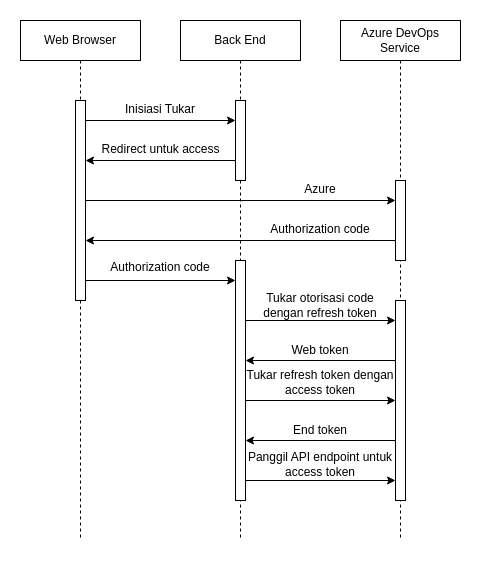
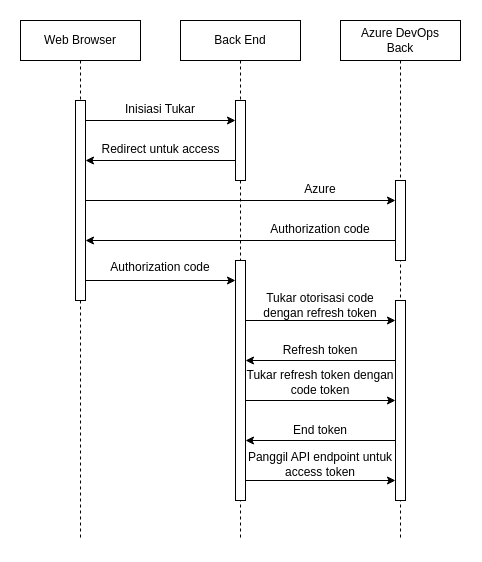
(401, 41) -> (401, 41)
(321, 351) -> (321, 351)
(321, 383) -> (321, 383)
